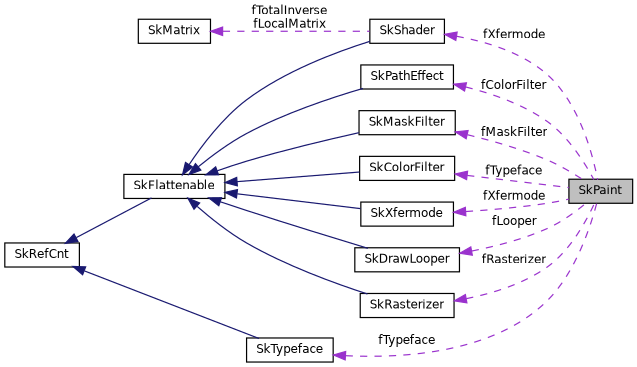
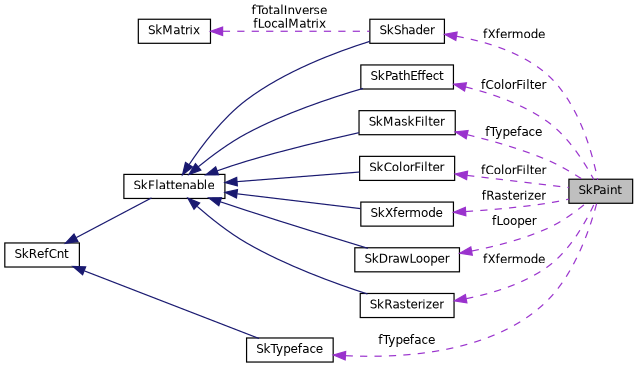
(514, 133) -> (514, 133)
(514, 171) -> (514, 171)
(514, 197) -> (514, 197)
(514, 260) -> (514, 260)
